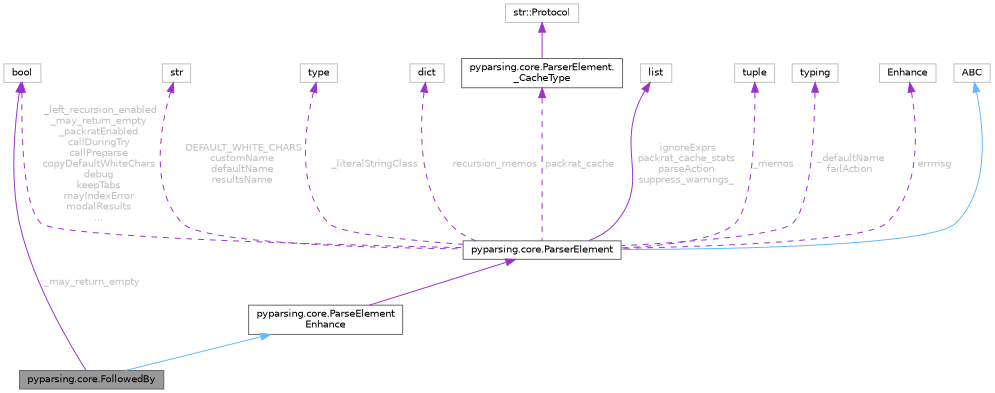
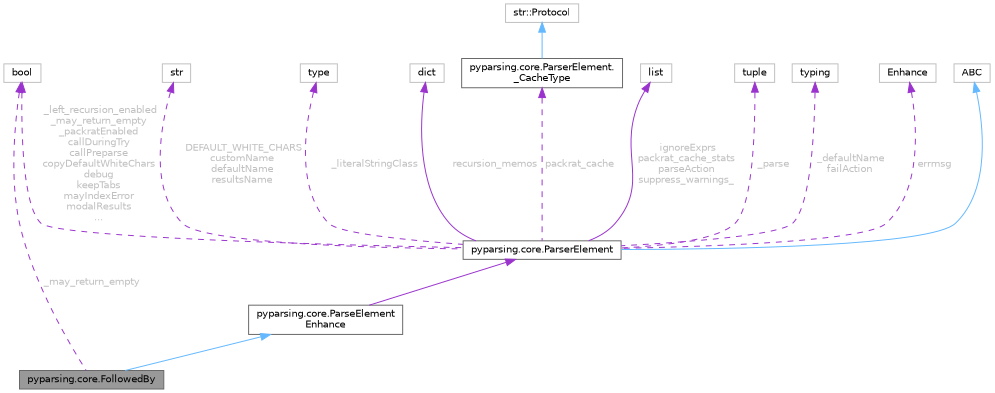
(542, 45) -> (542, 45)
(772, 164) -> (772, 164)
(427, 176) -> (427, 176)
(23, 238) -> (23, 238)
